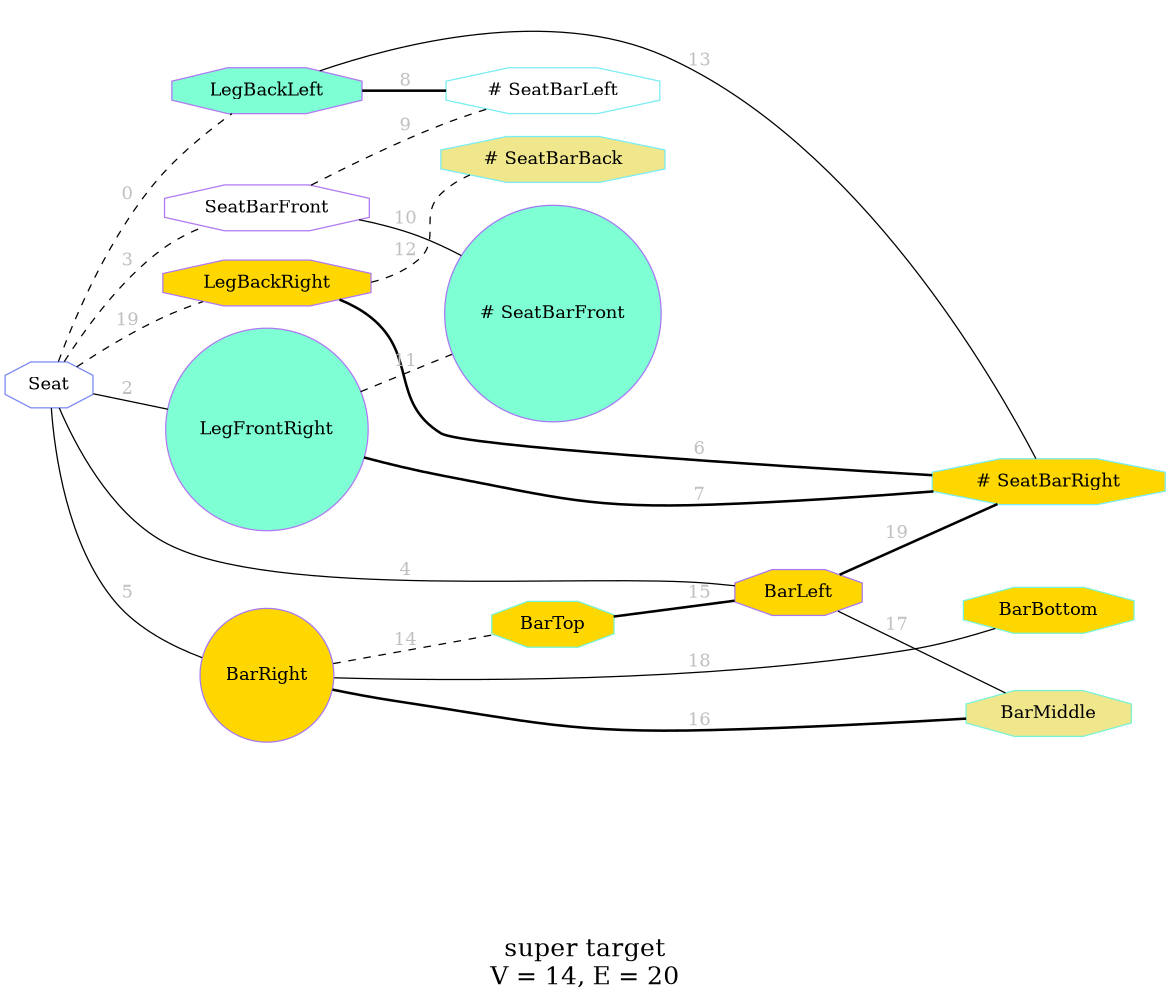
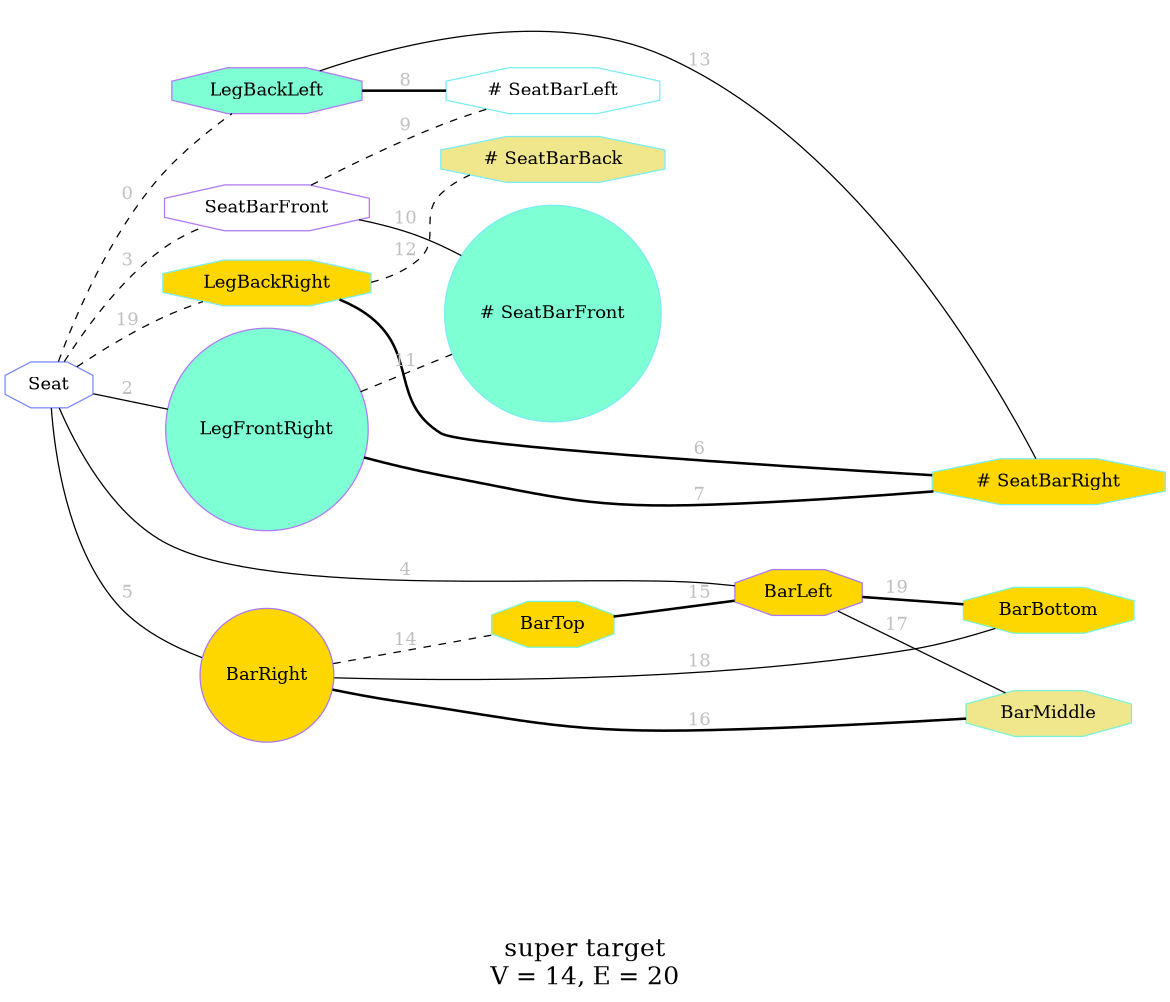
(267, 283) -> (267, 283)
(553, 314) -> (553, 314)
(919, 539) -> (913, 601)
